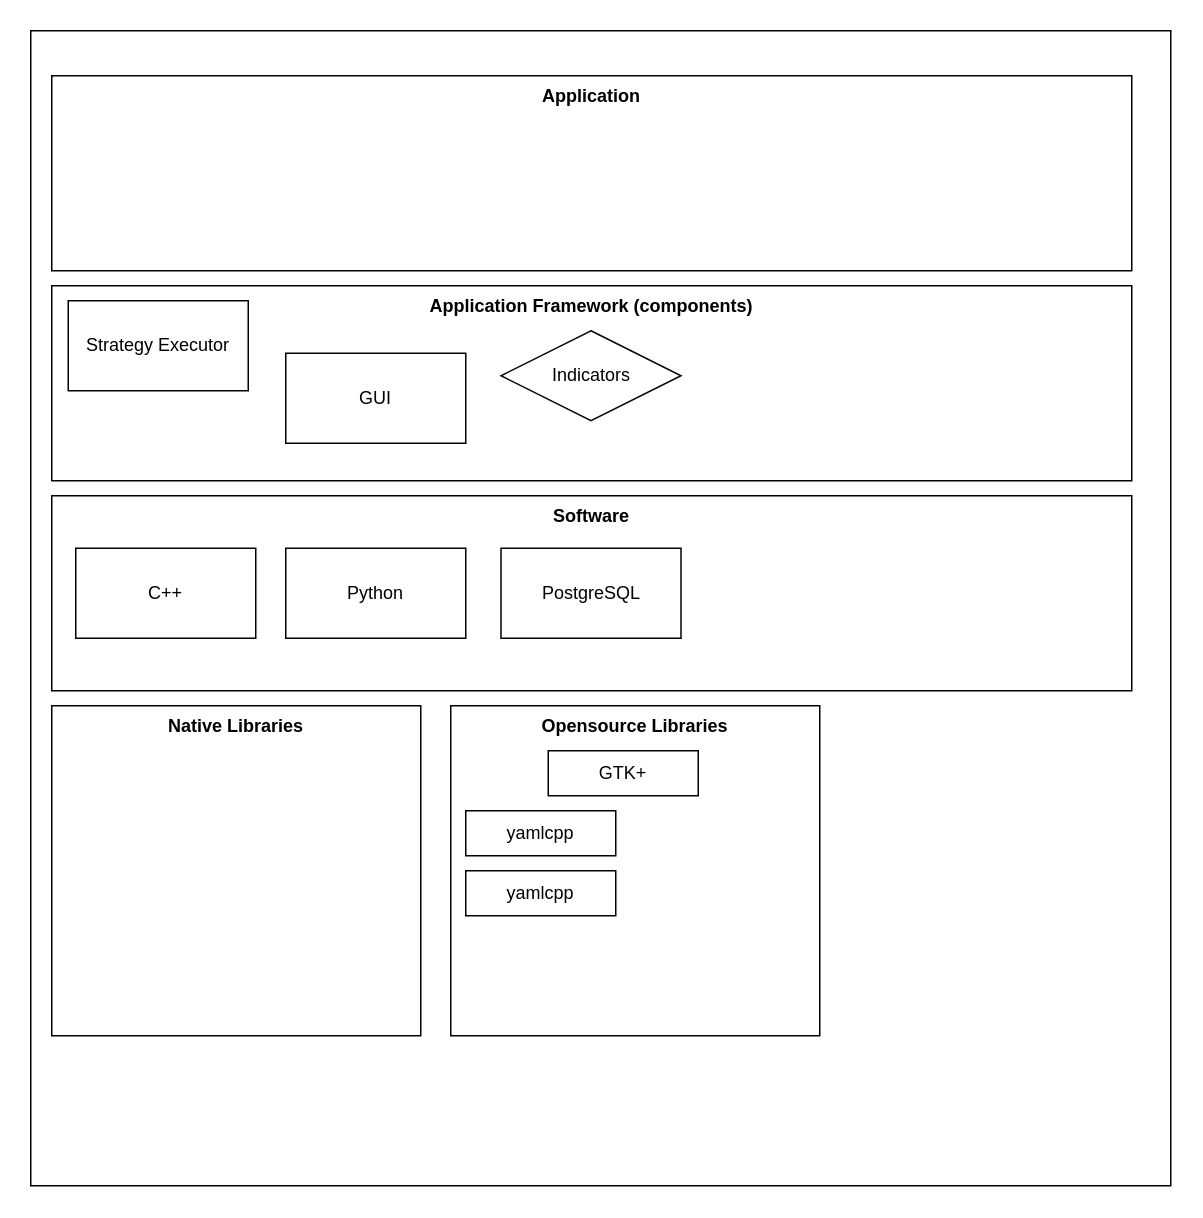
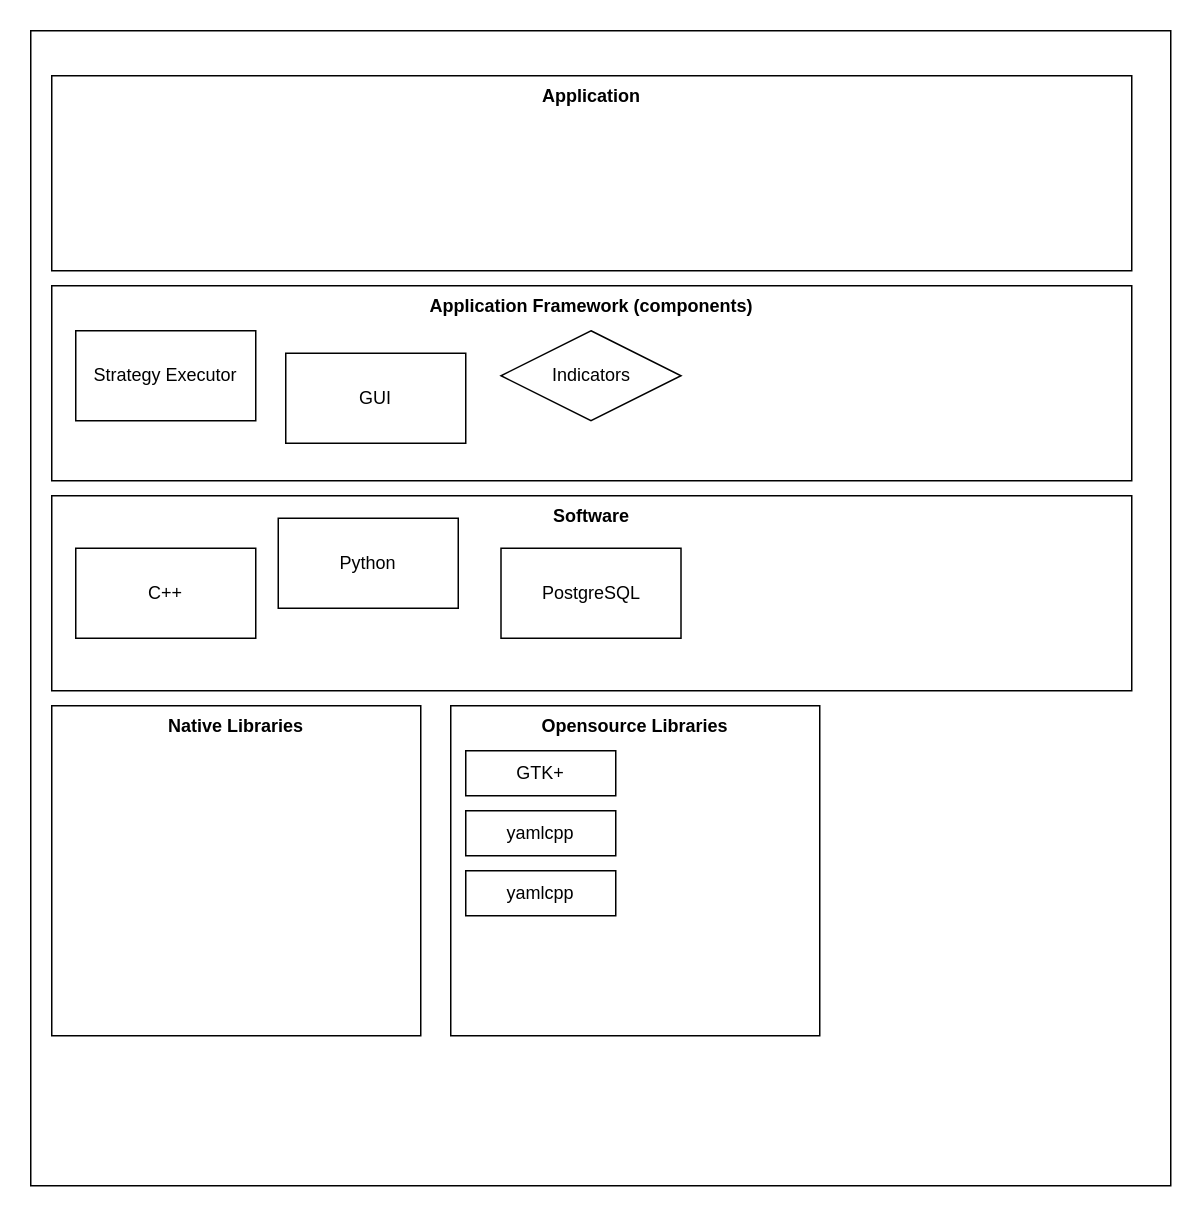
(158, 346) -> (166, 376)
(376, 593) -> (368, 563)
(623, 773) -> (541, 773)
